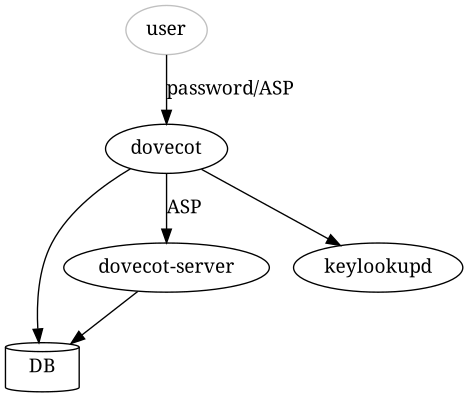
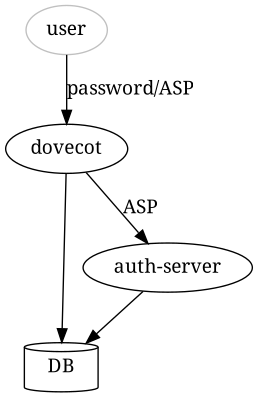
(167, 268) -> (168, 268)
(378, 268) -> none
